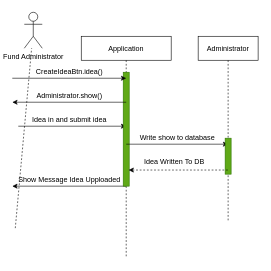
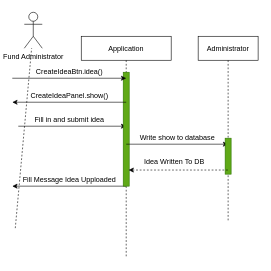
(70, 96) -> (70, 96)
(70, 120) -> (70, 120)
(70, 180) -> (70, 180)
